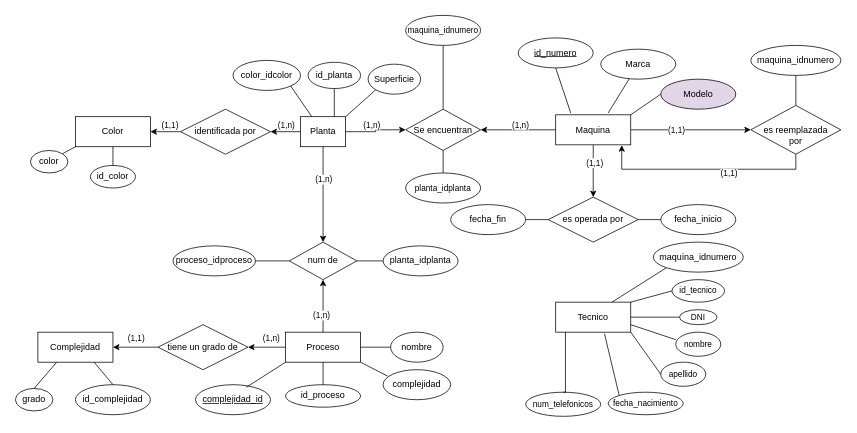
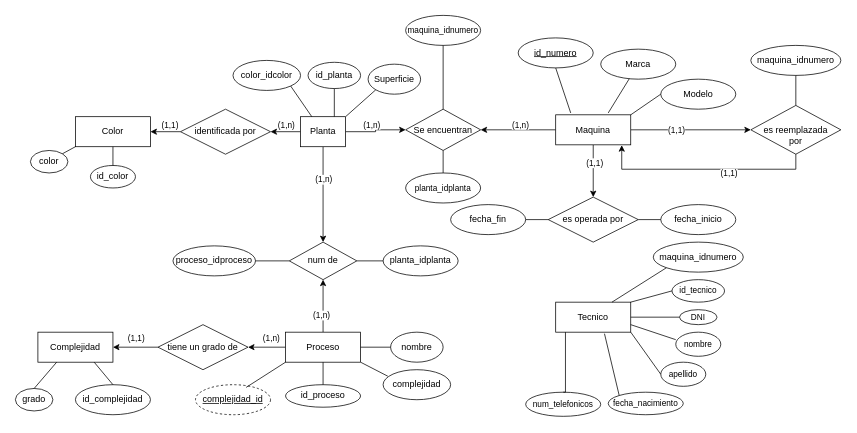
(698, 94) -> (698, 94)
(233, 399) -> (233, 399)
